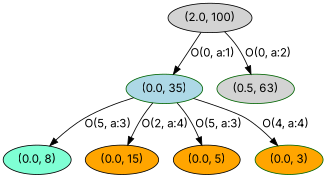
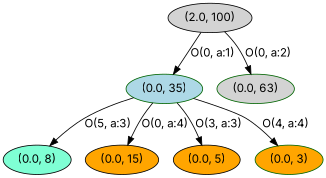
(256, 89) -> (256, 89)
(165, 124) -> (165, 124)
(219, 124) -> (219, 124)
